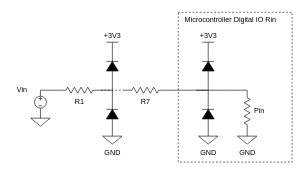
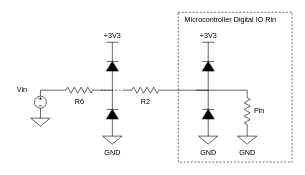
(80, 102) -> (80, 102)
(146, 102) -> (146, 102)
